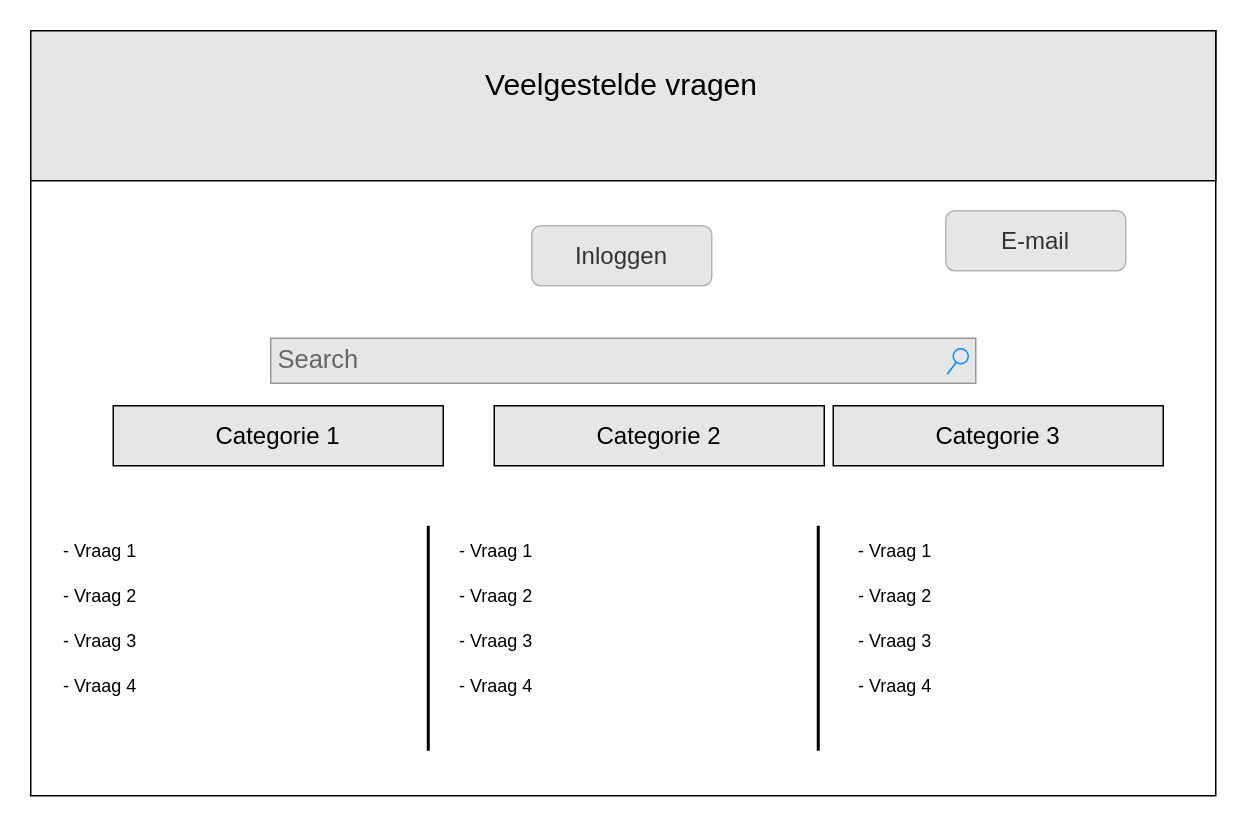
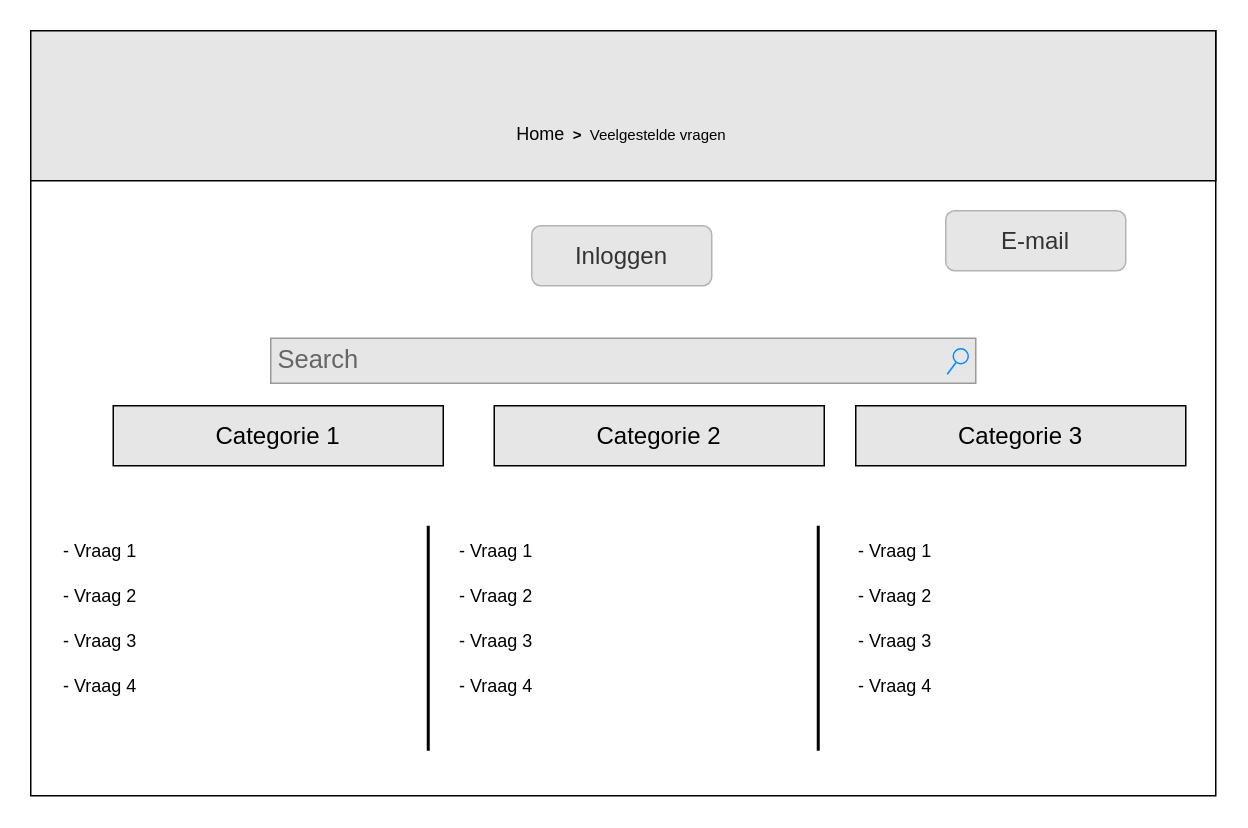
(622, 83) -> none
none -> (622, 128)
(998, 436) -> (1021, 436)
